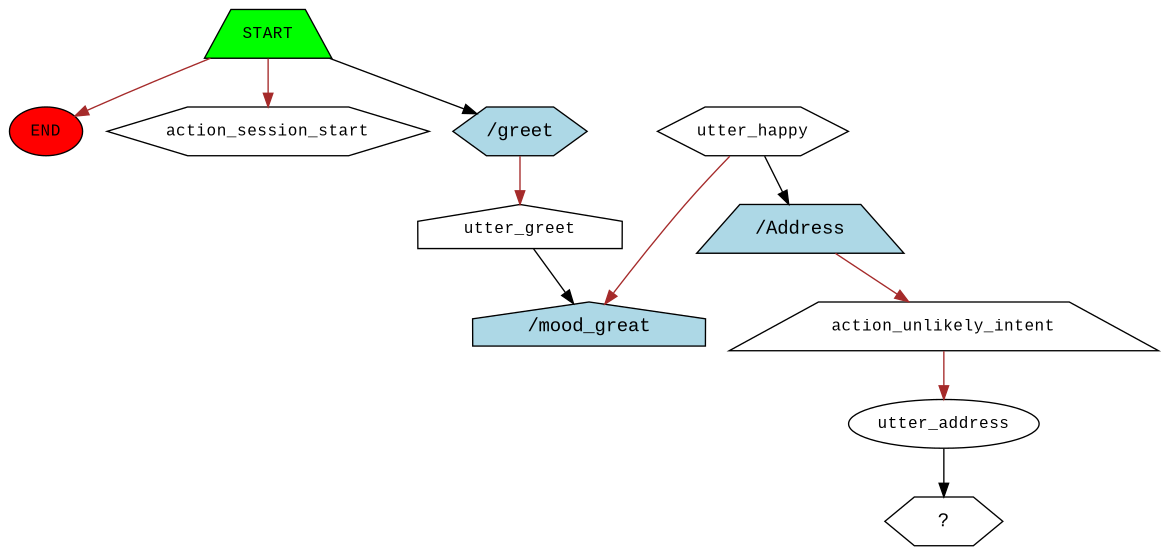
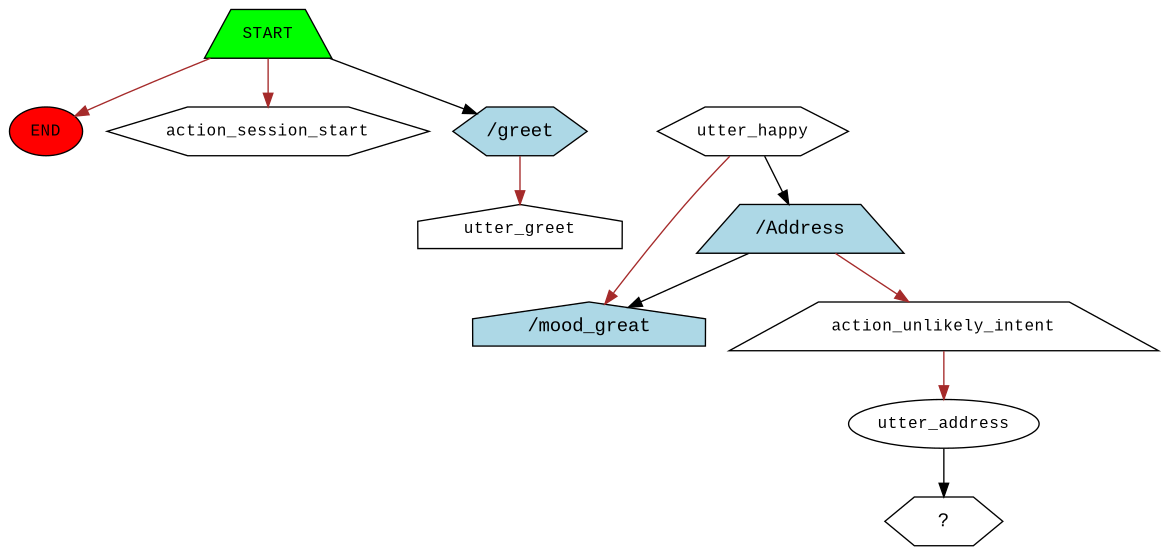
(550, 271) -> (695, 278)
